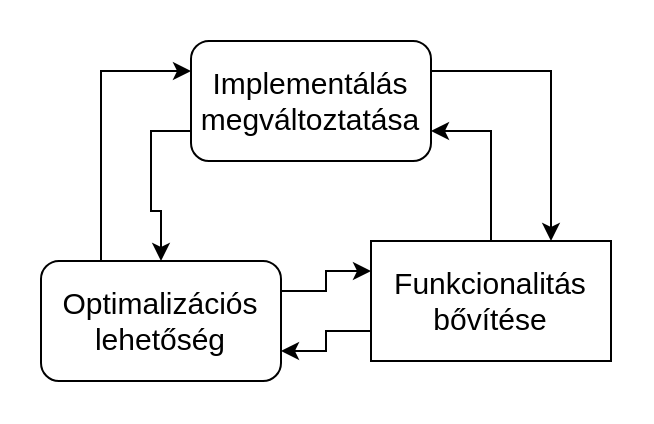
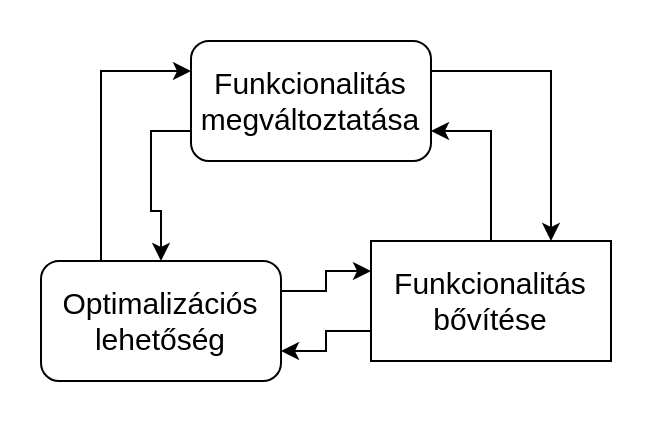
(311, 101) -> (311, 101)
